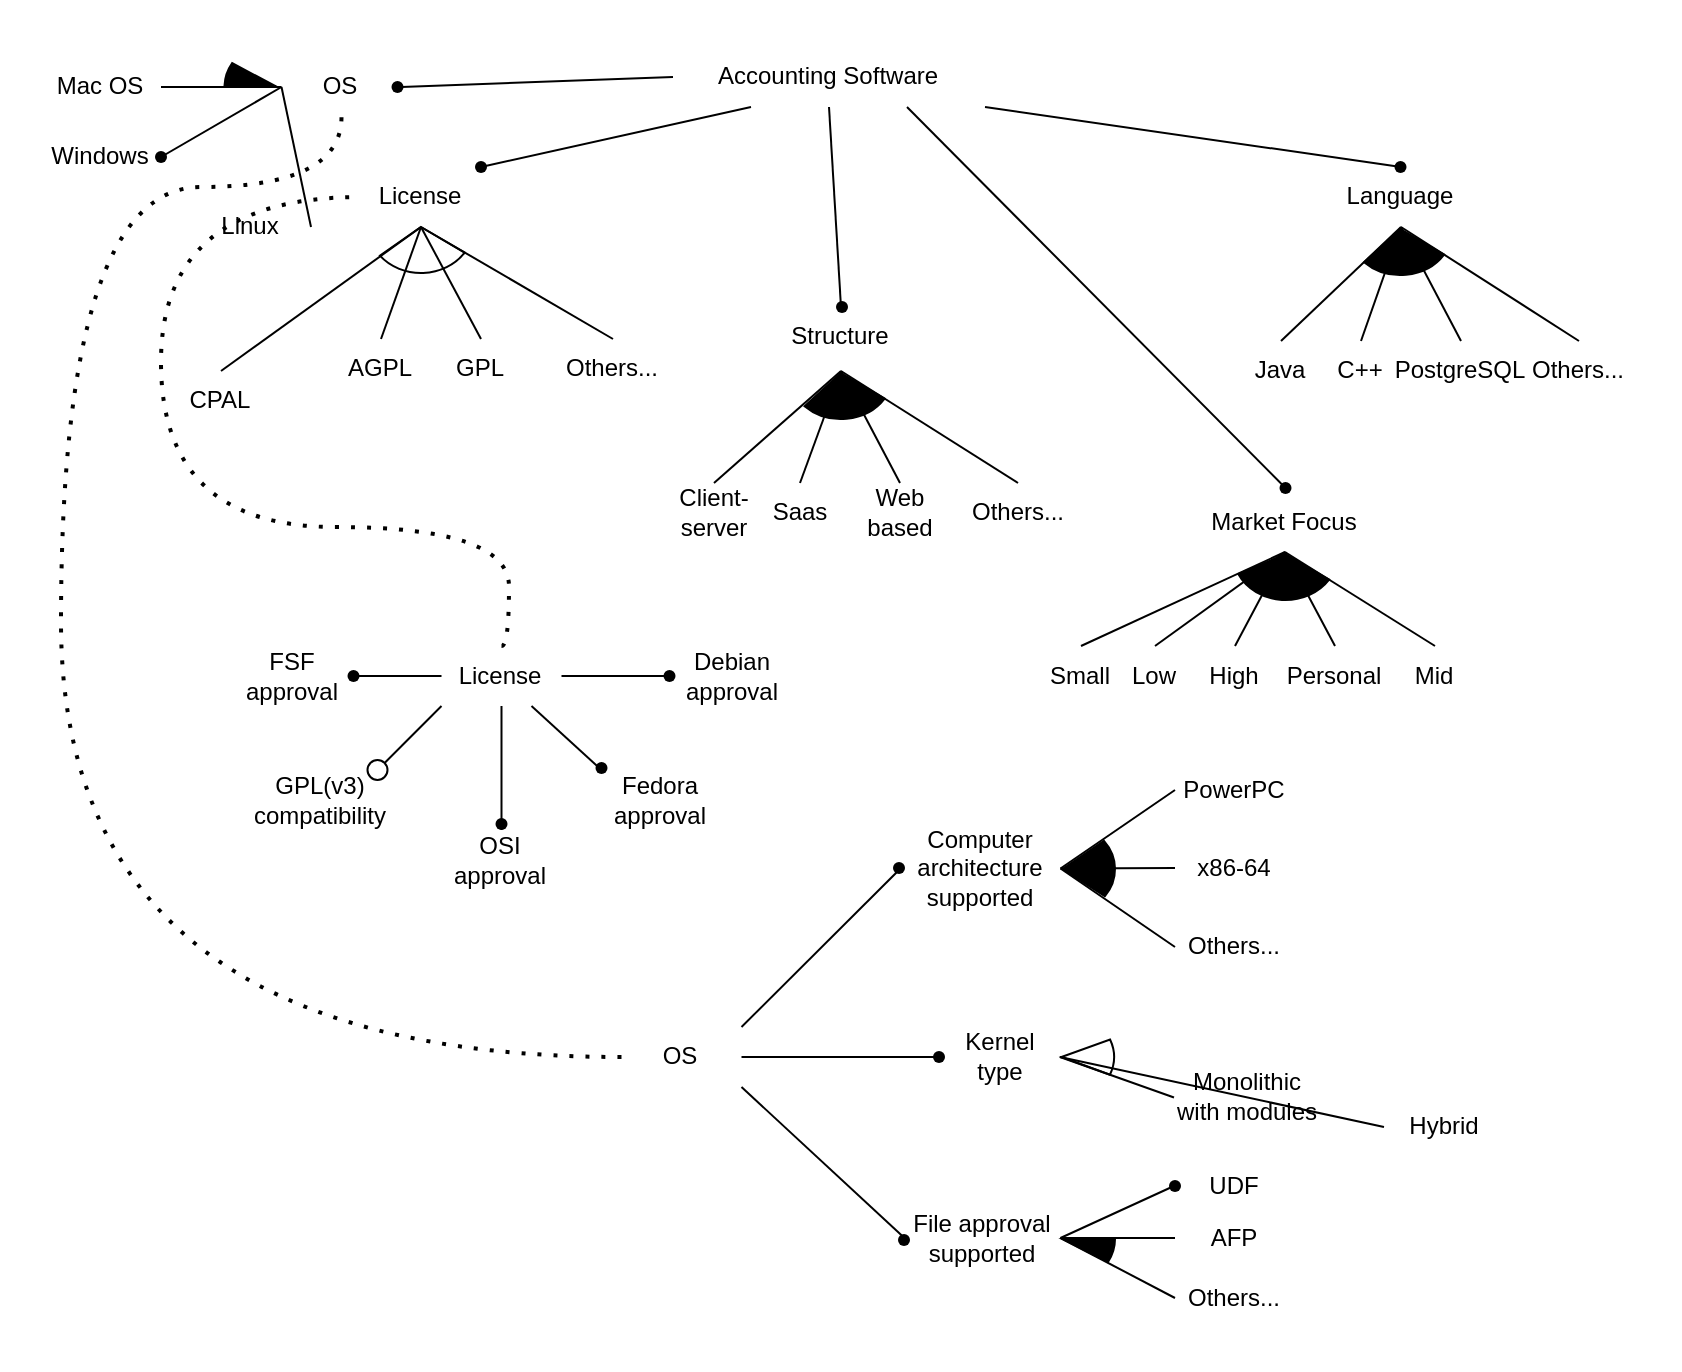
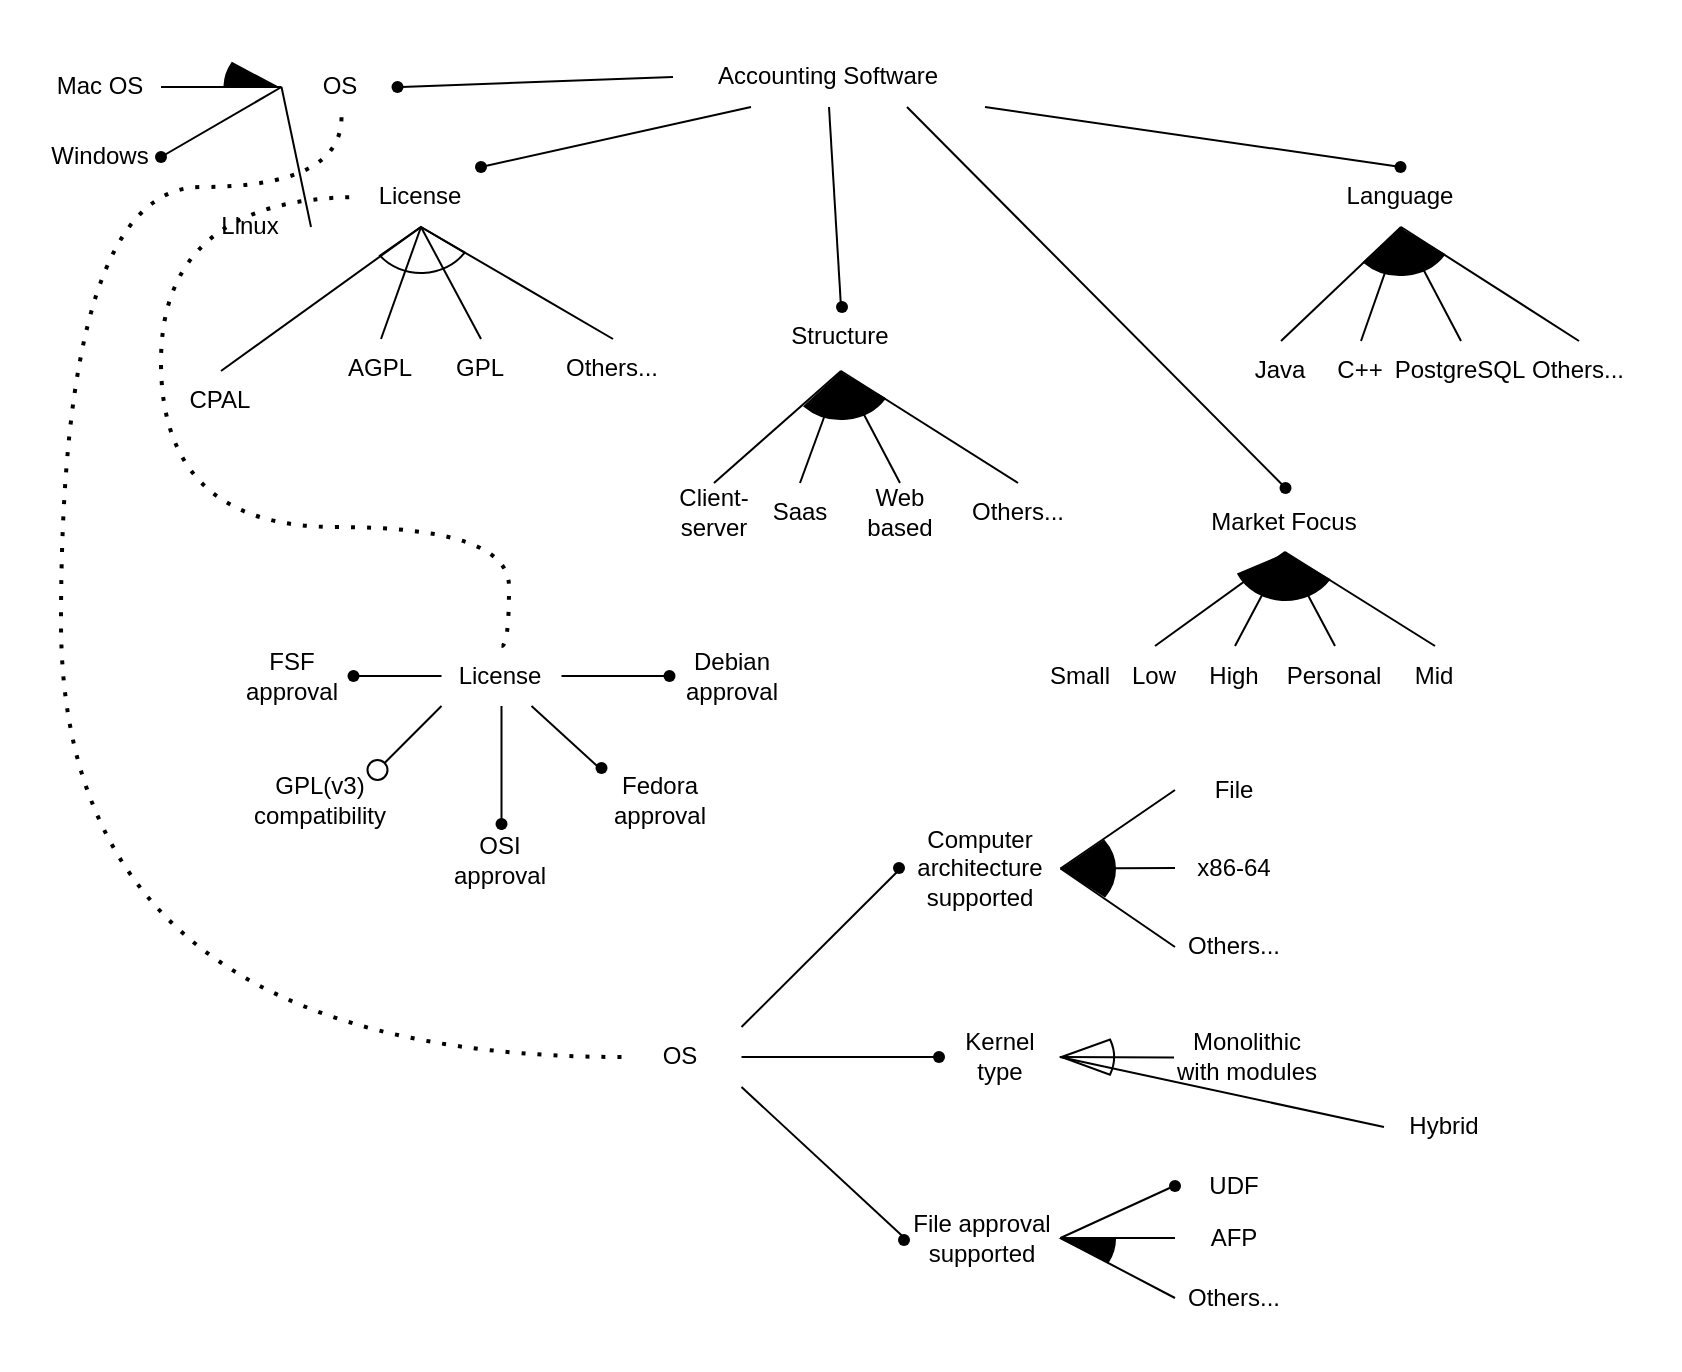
(1176, 602) -> none
(1235, 791) -> (1235, 791)
(1247, 1098) -> (1247, 1058)
